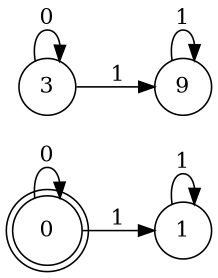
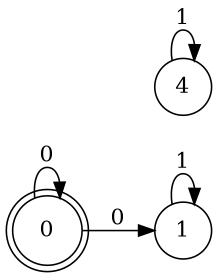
(47, 87) -> none
(183, 87) -> (183, 87)
(118, 219) -> (118, 219)
